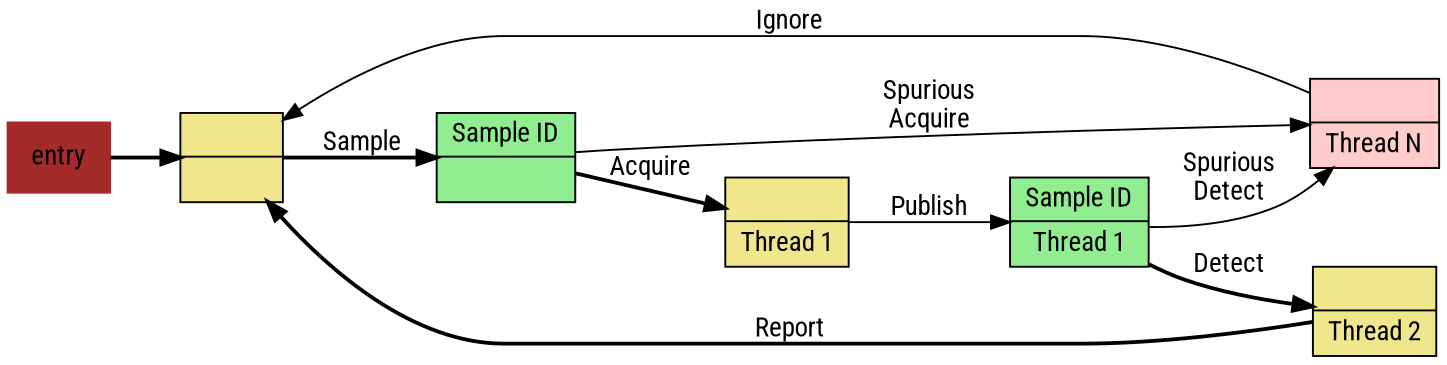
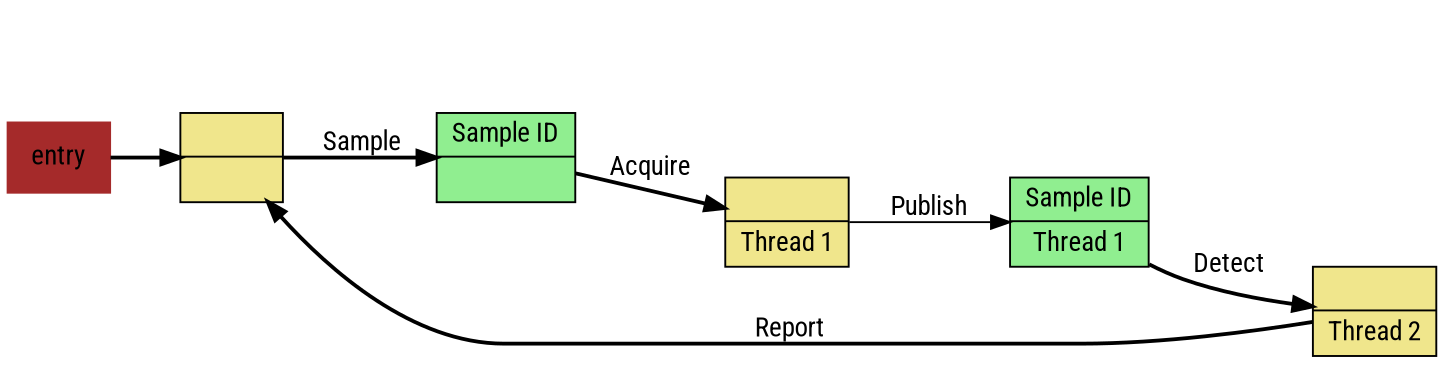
(1375, 123) -> none
